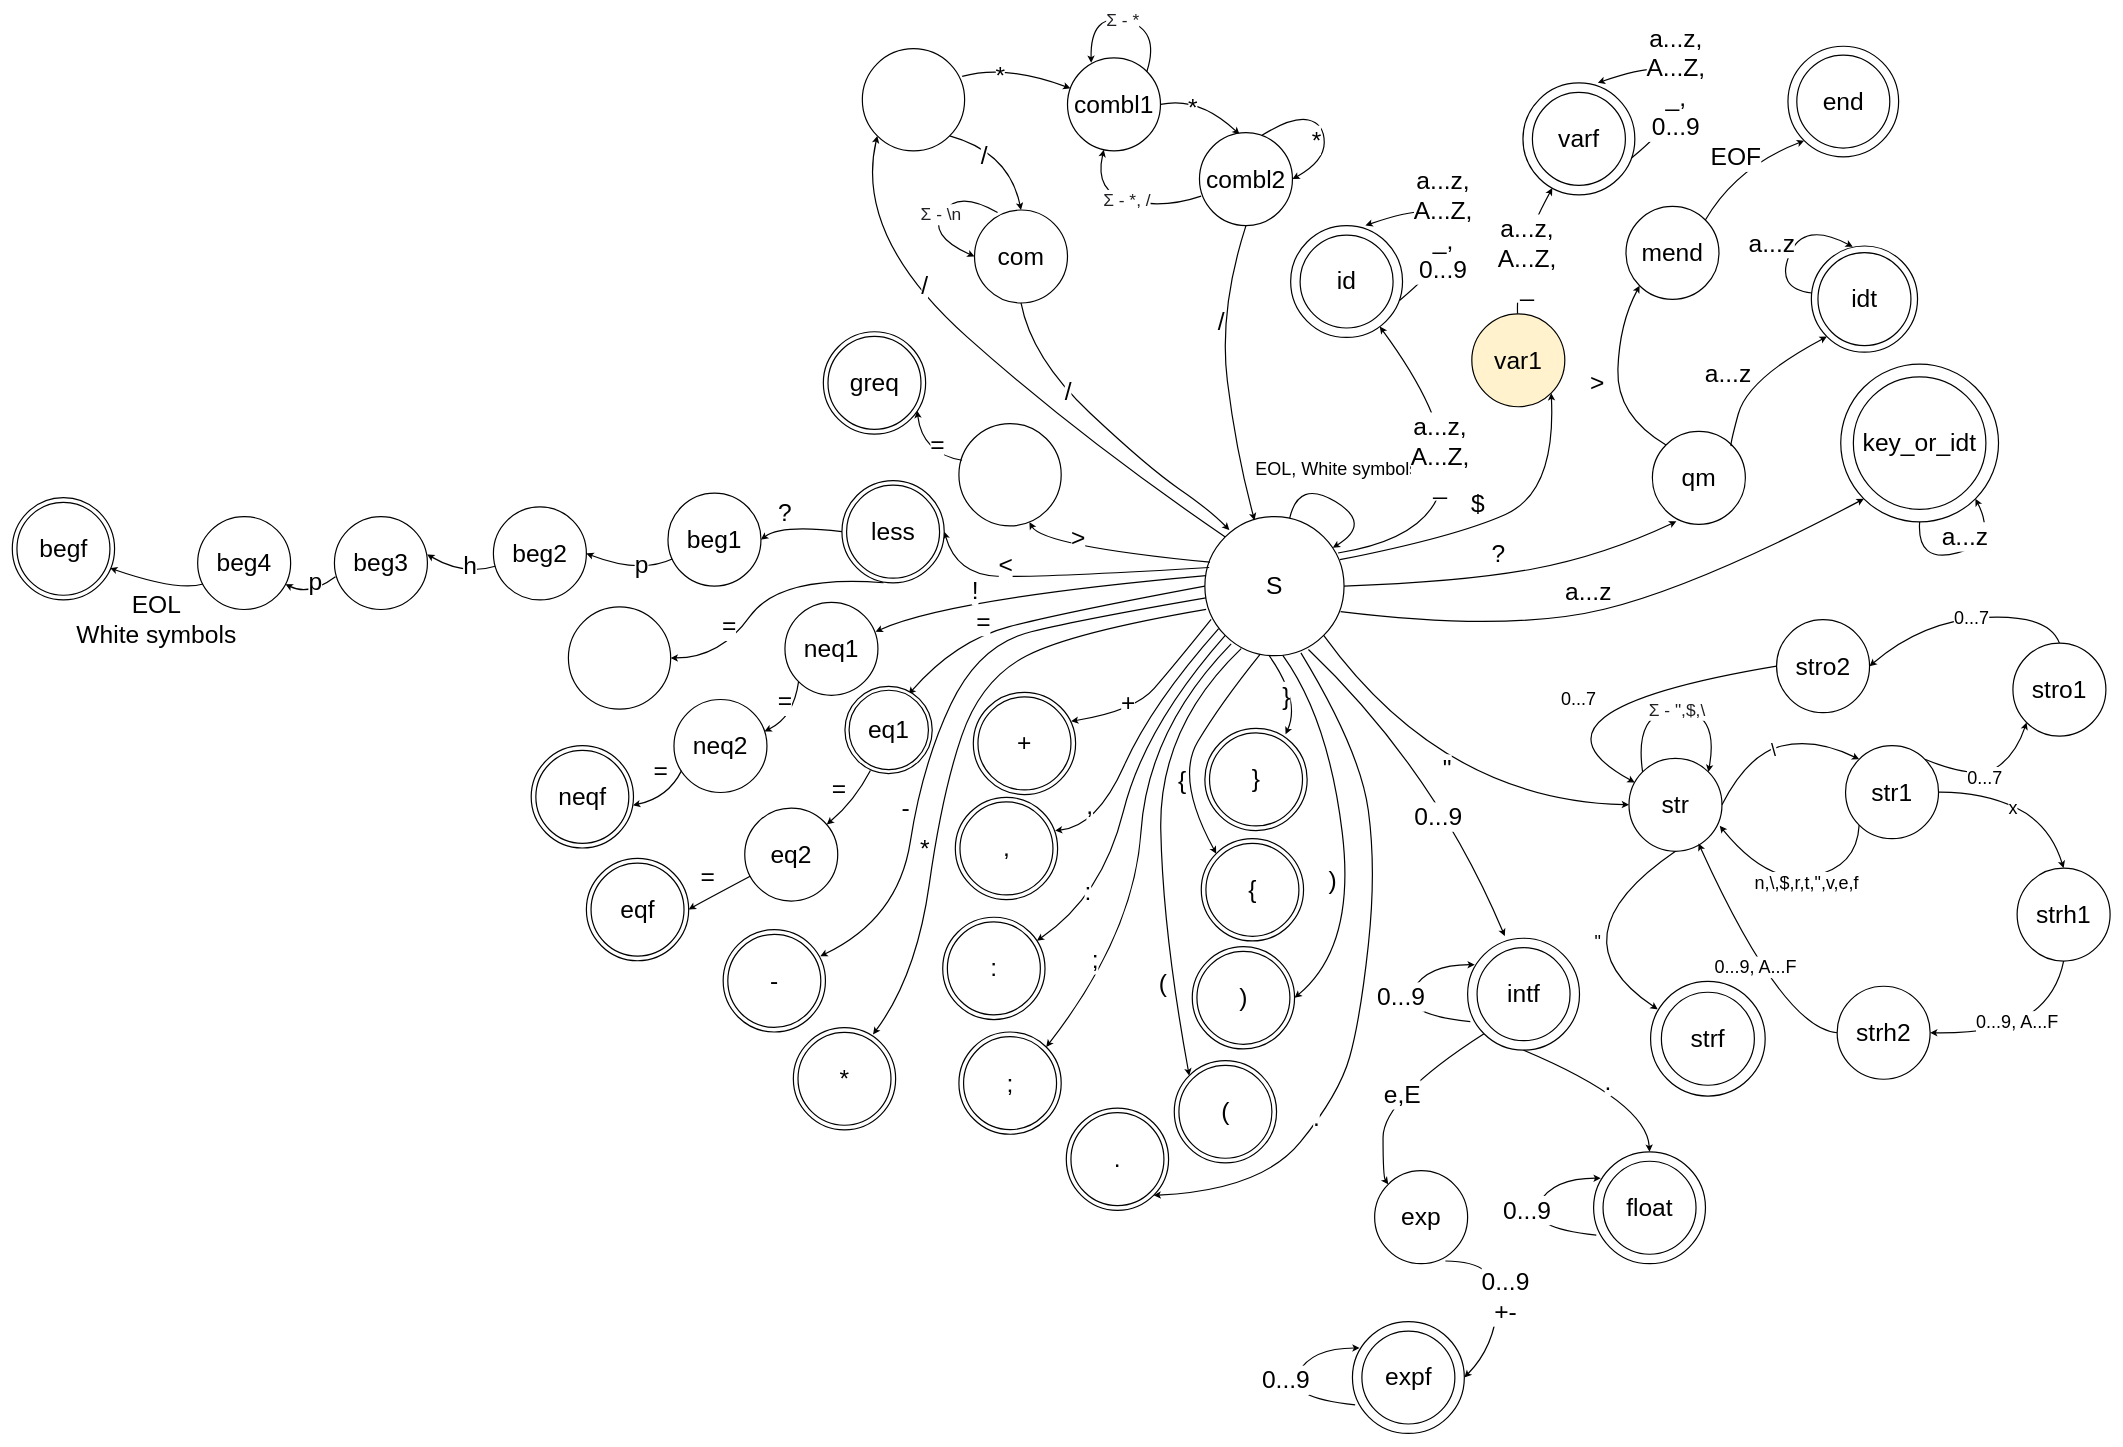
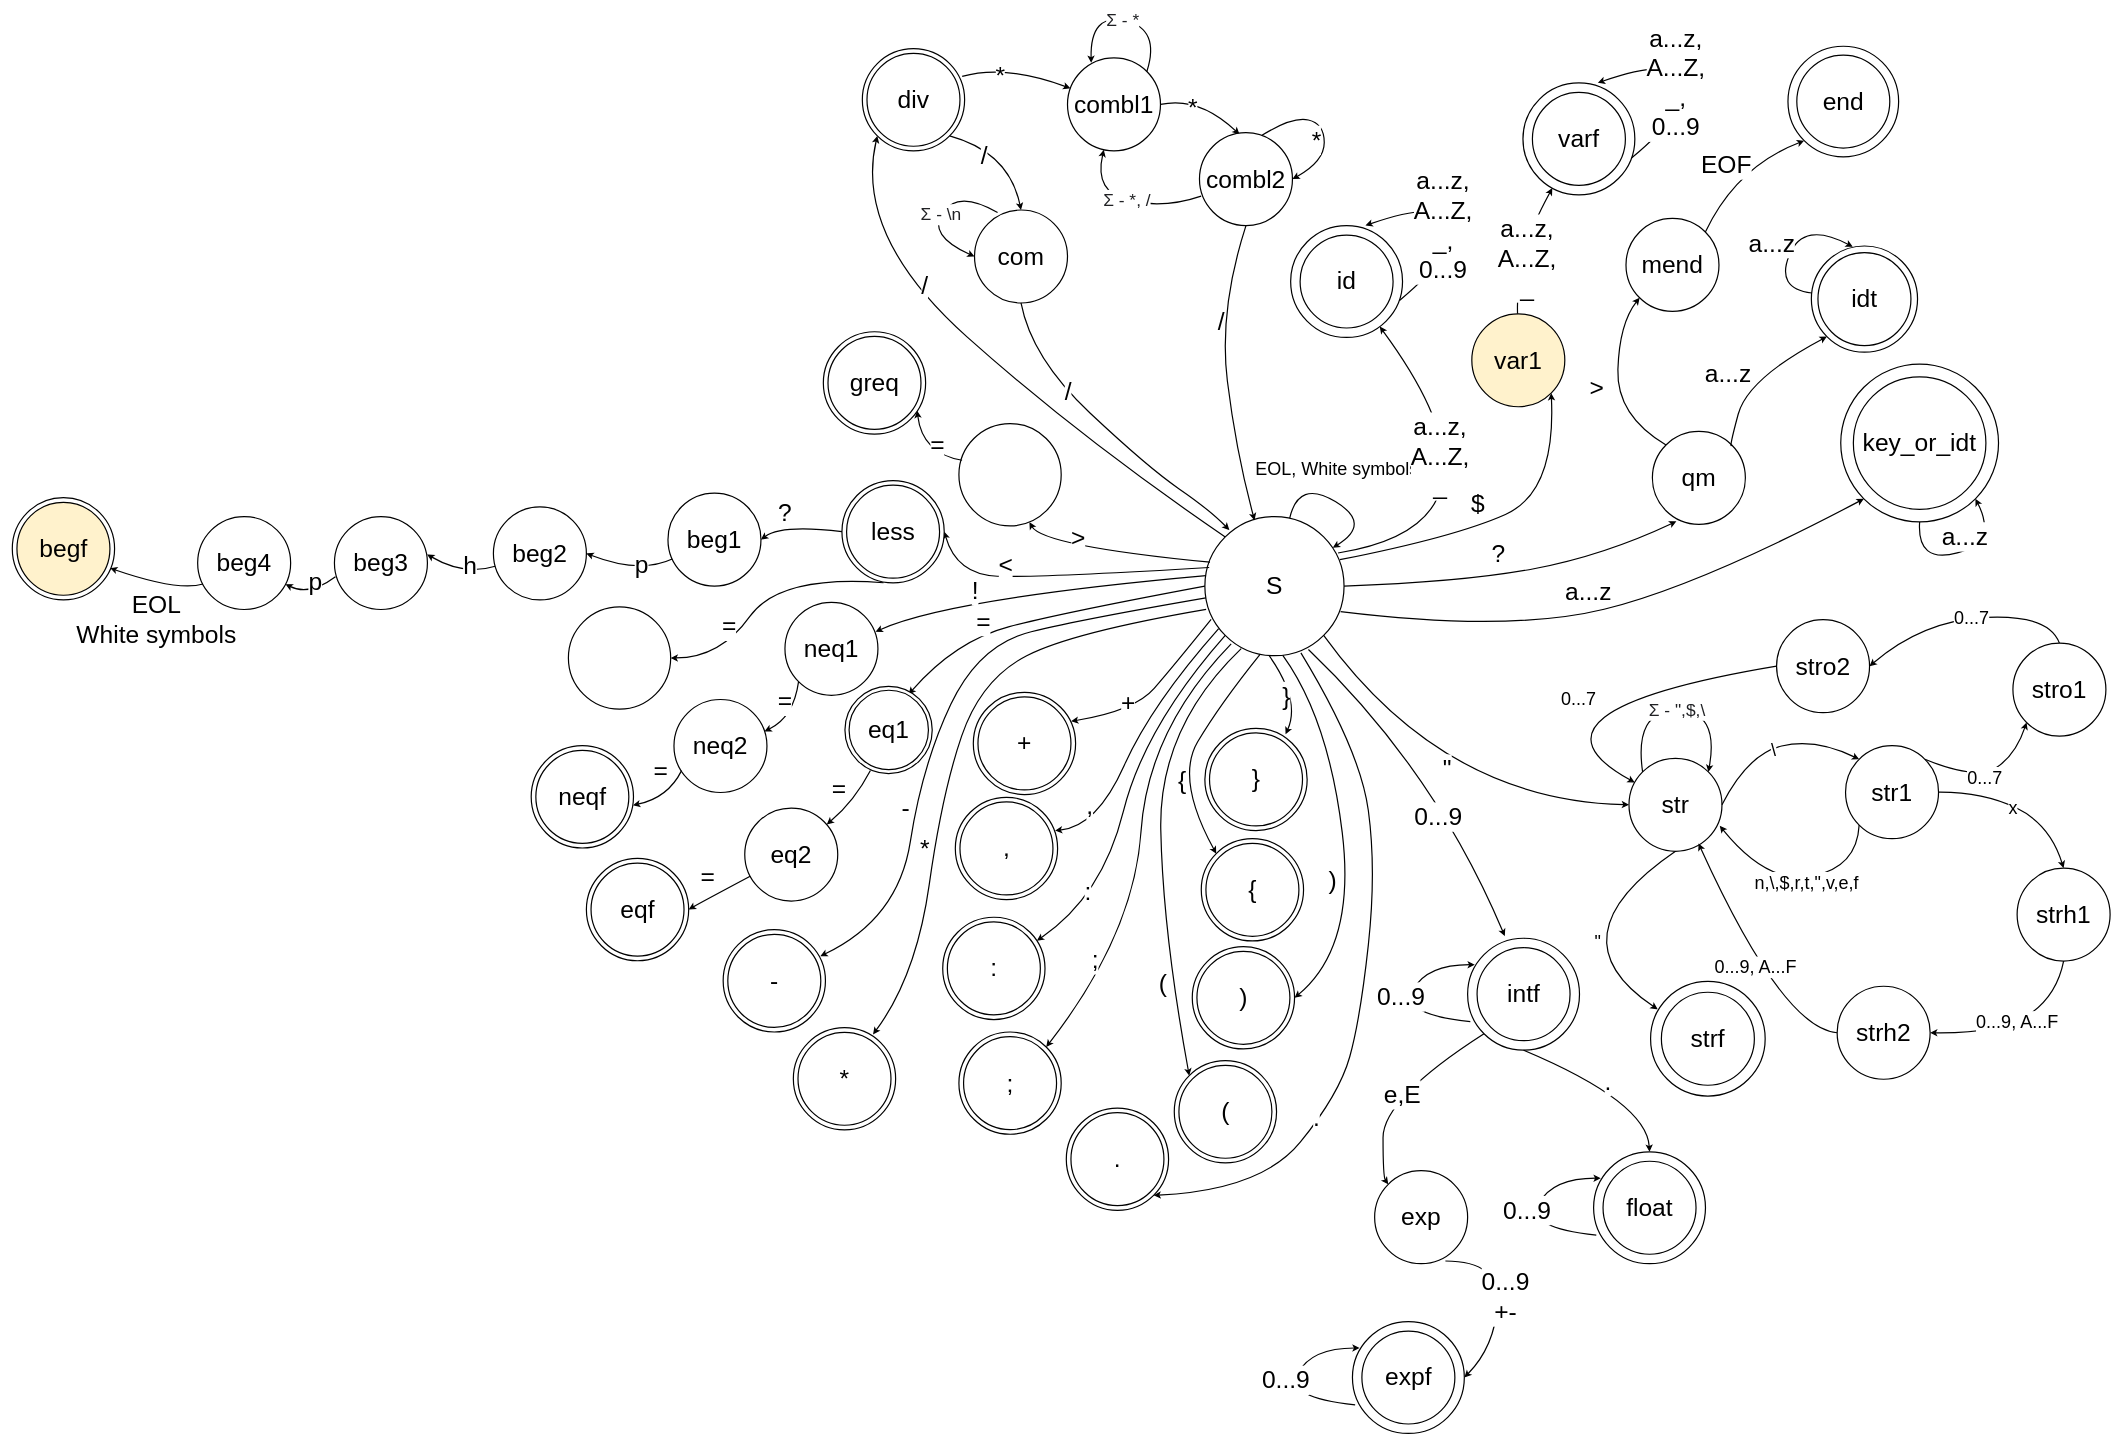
none -> (914, 99)
(1673, 253) -> (1673, 265)
(63, 549) -> (63, 549)
